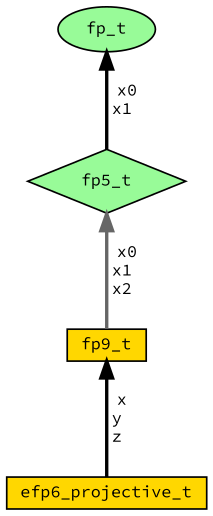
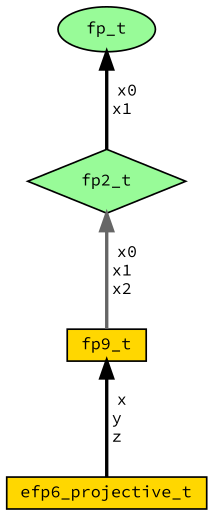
(107, 181) -> (107, 181)
